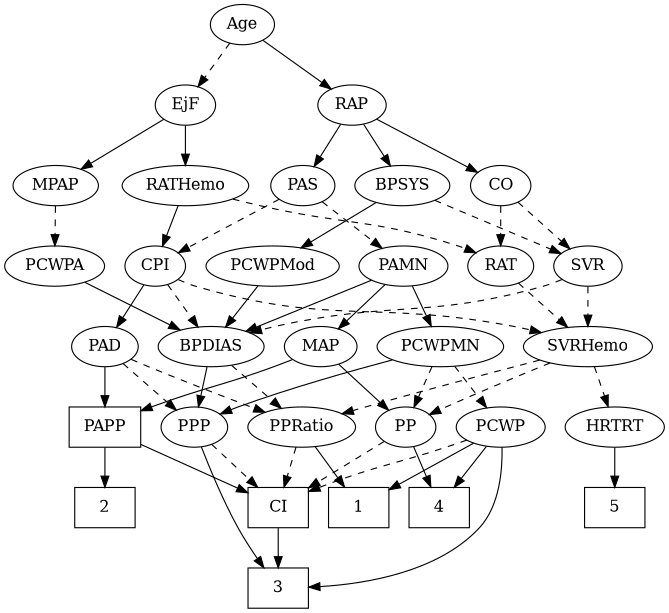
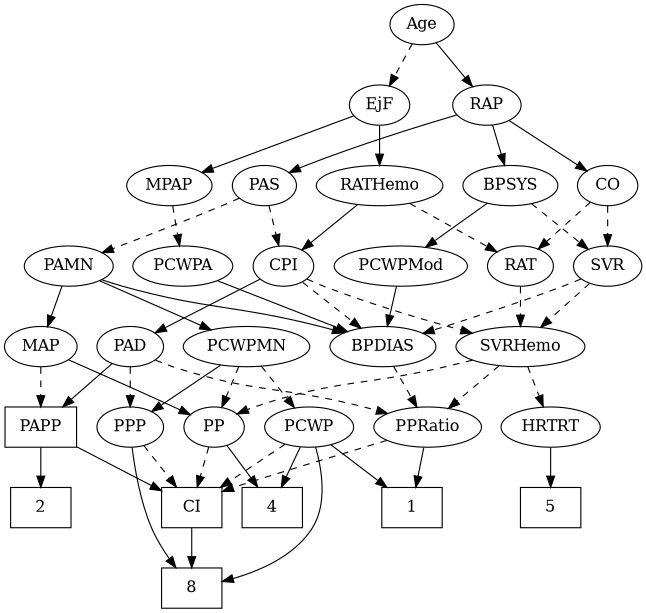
(204, 381) -> none
(222, 384) -> (41, 381)
(278, 588) -> (192, 588)
